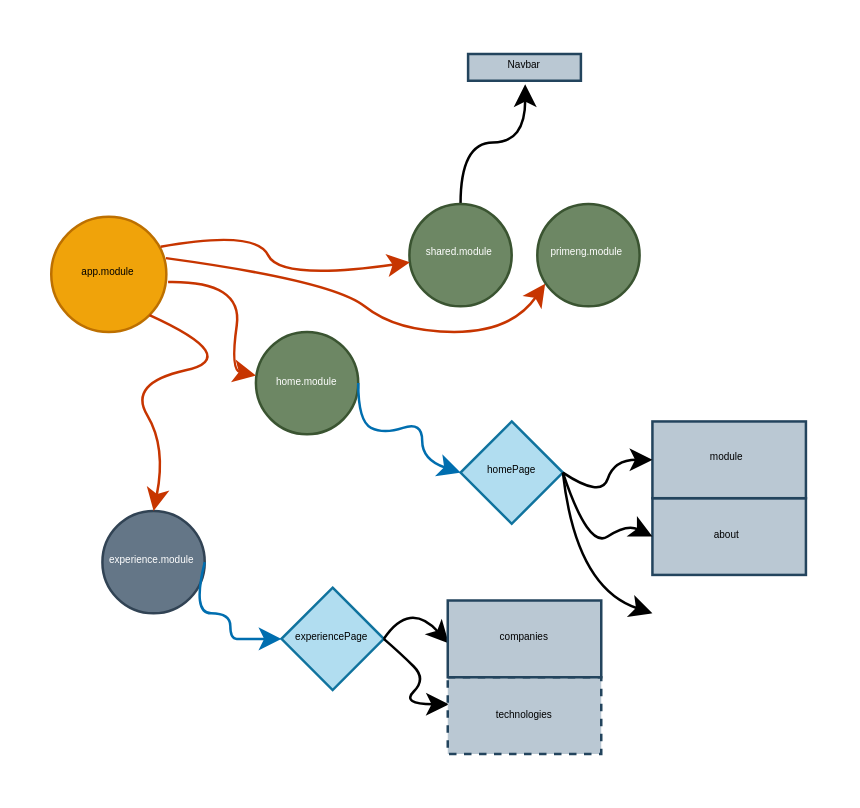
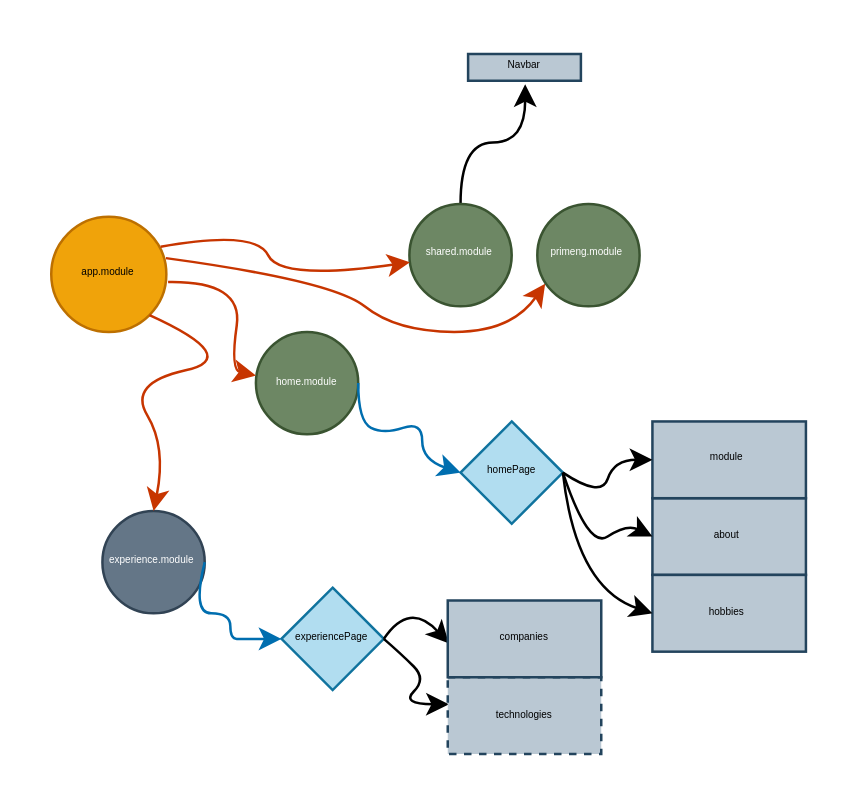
none -> (729, 613)
